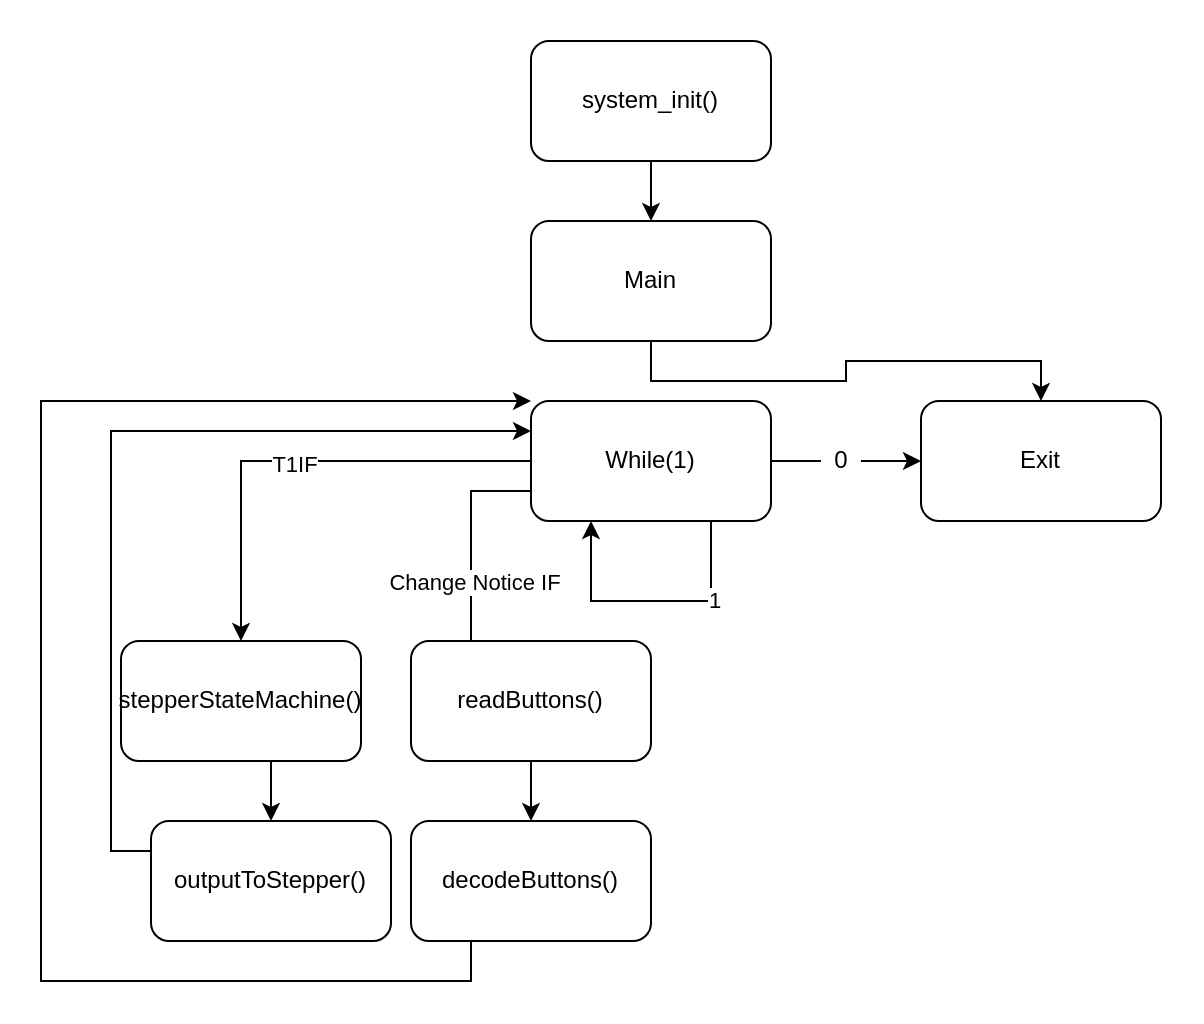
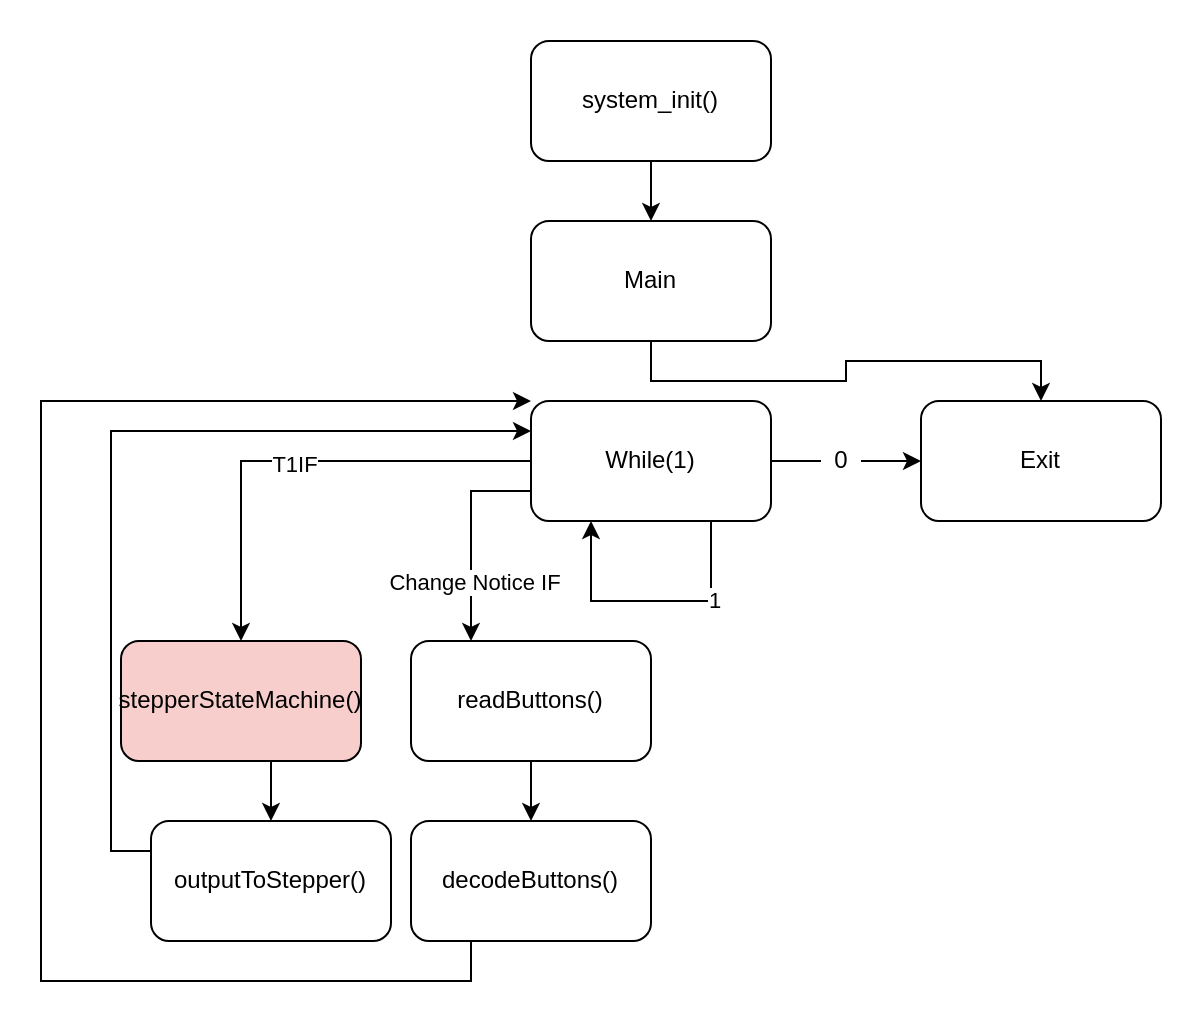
(471, 631) -> (471, 626)
(241, 701) -> (241, 701)
